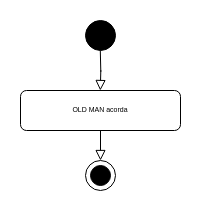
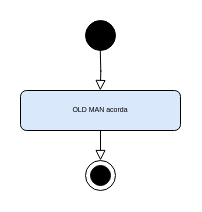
(101, 111) -> (101, 111)
